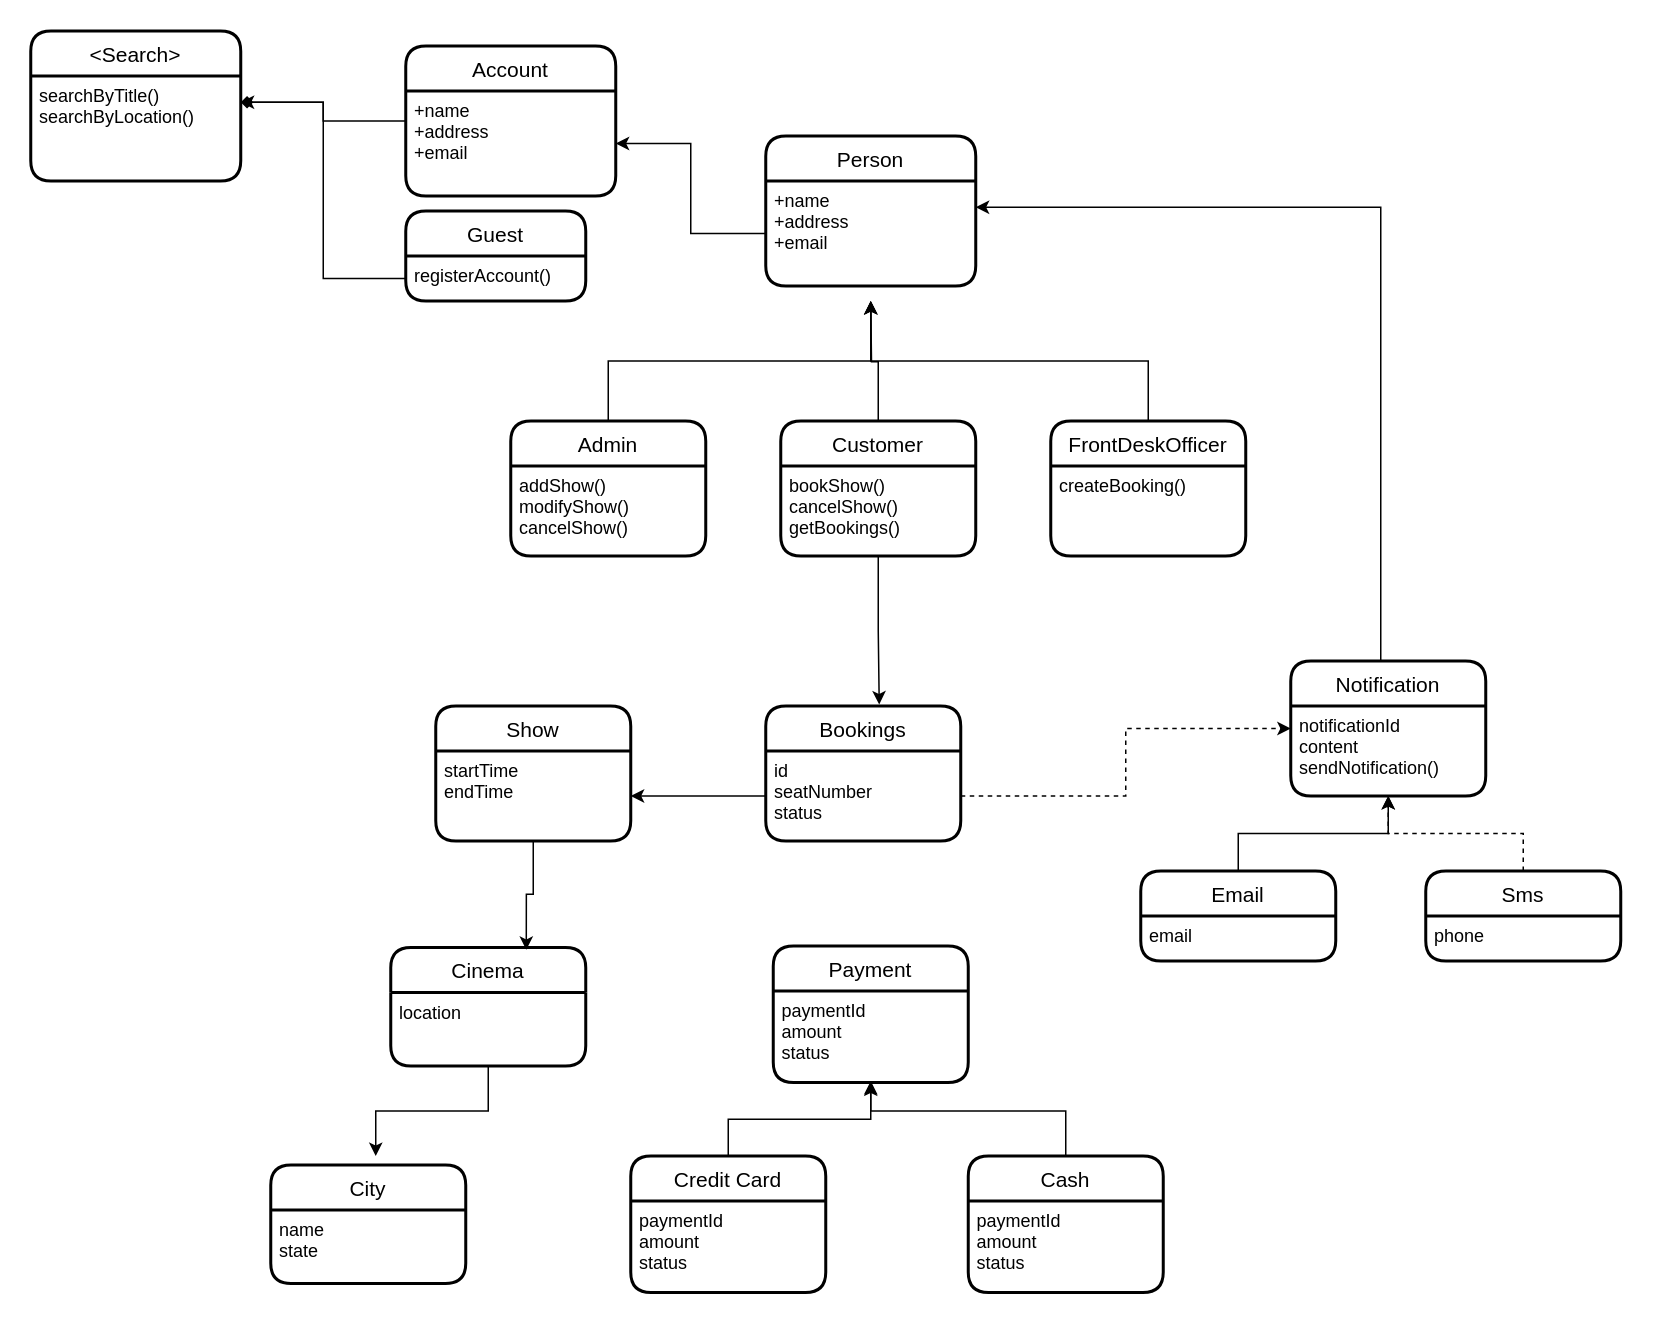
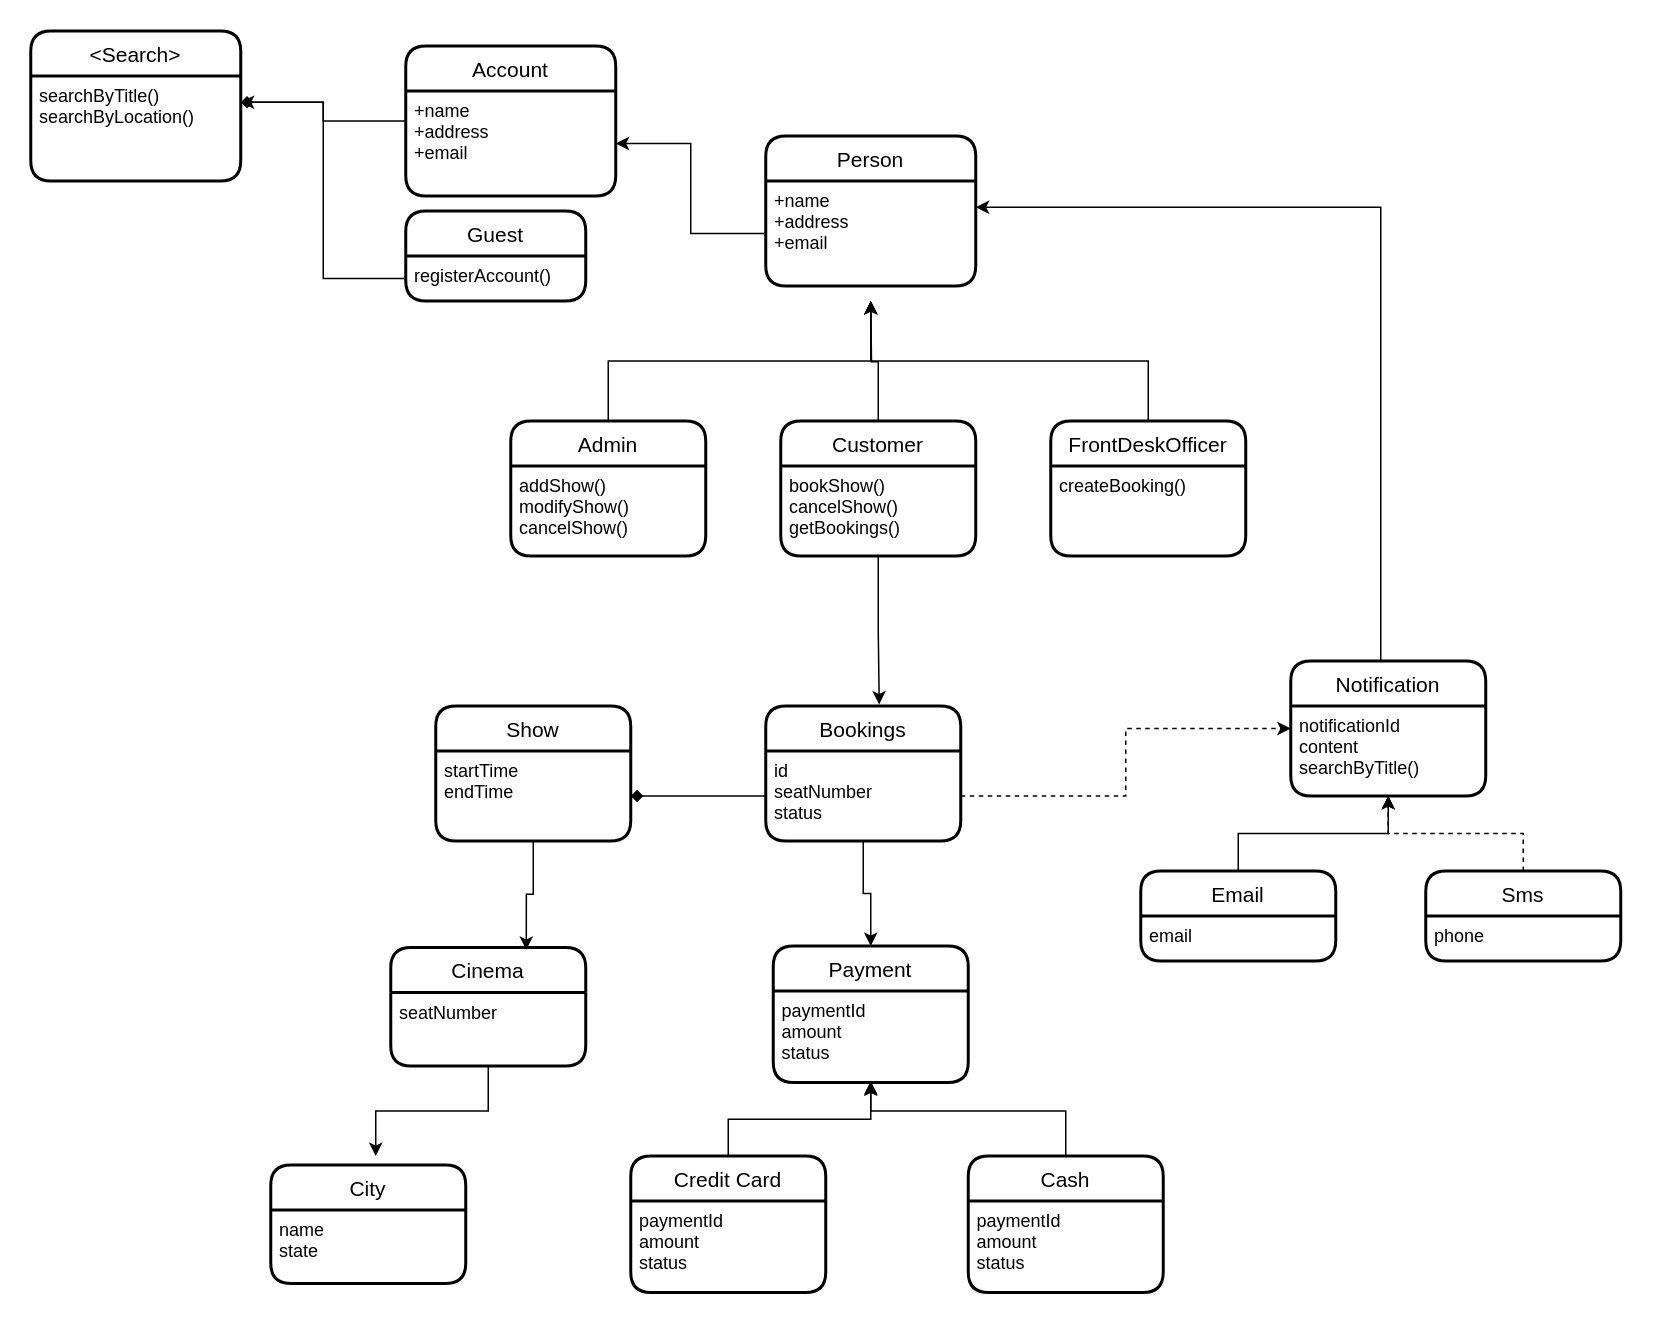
(1363, 726) -> (1363, 726)
(642, 796) -> (643, 796)
none -> (863, 892)
(435, 1013) -> (449, 1013)
